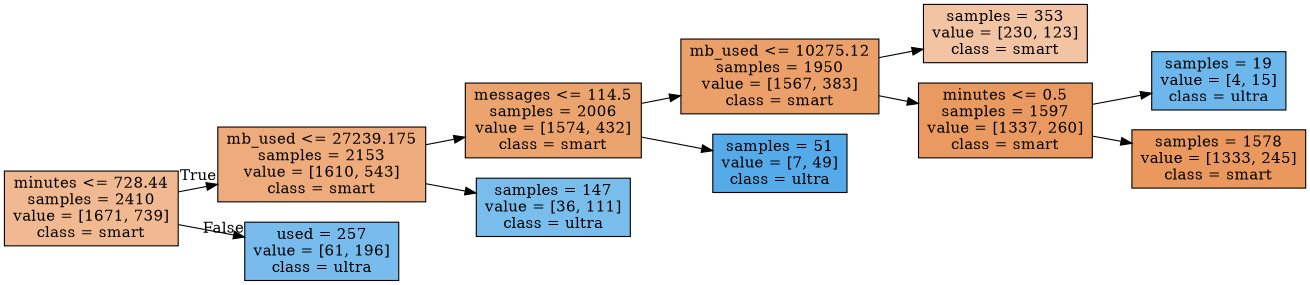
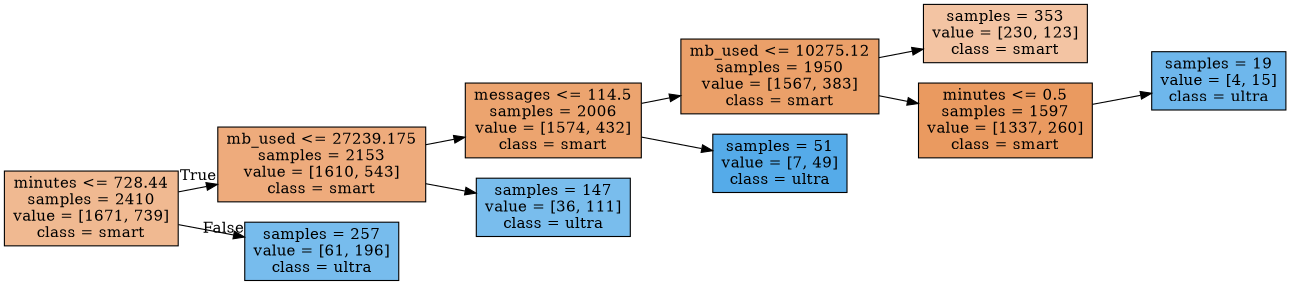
(1219, 159) -> none
(322, 251) -> (322, 251)
